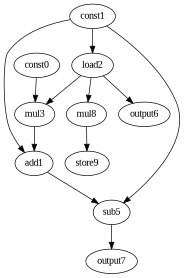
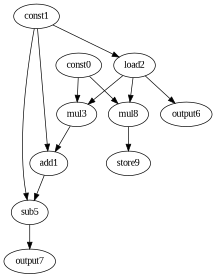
none -> (101, 88)
